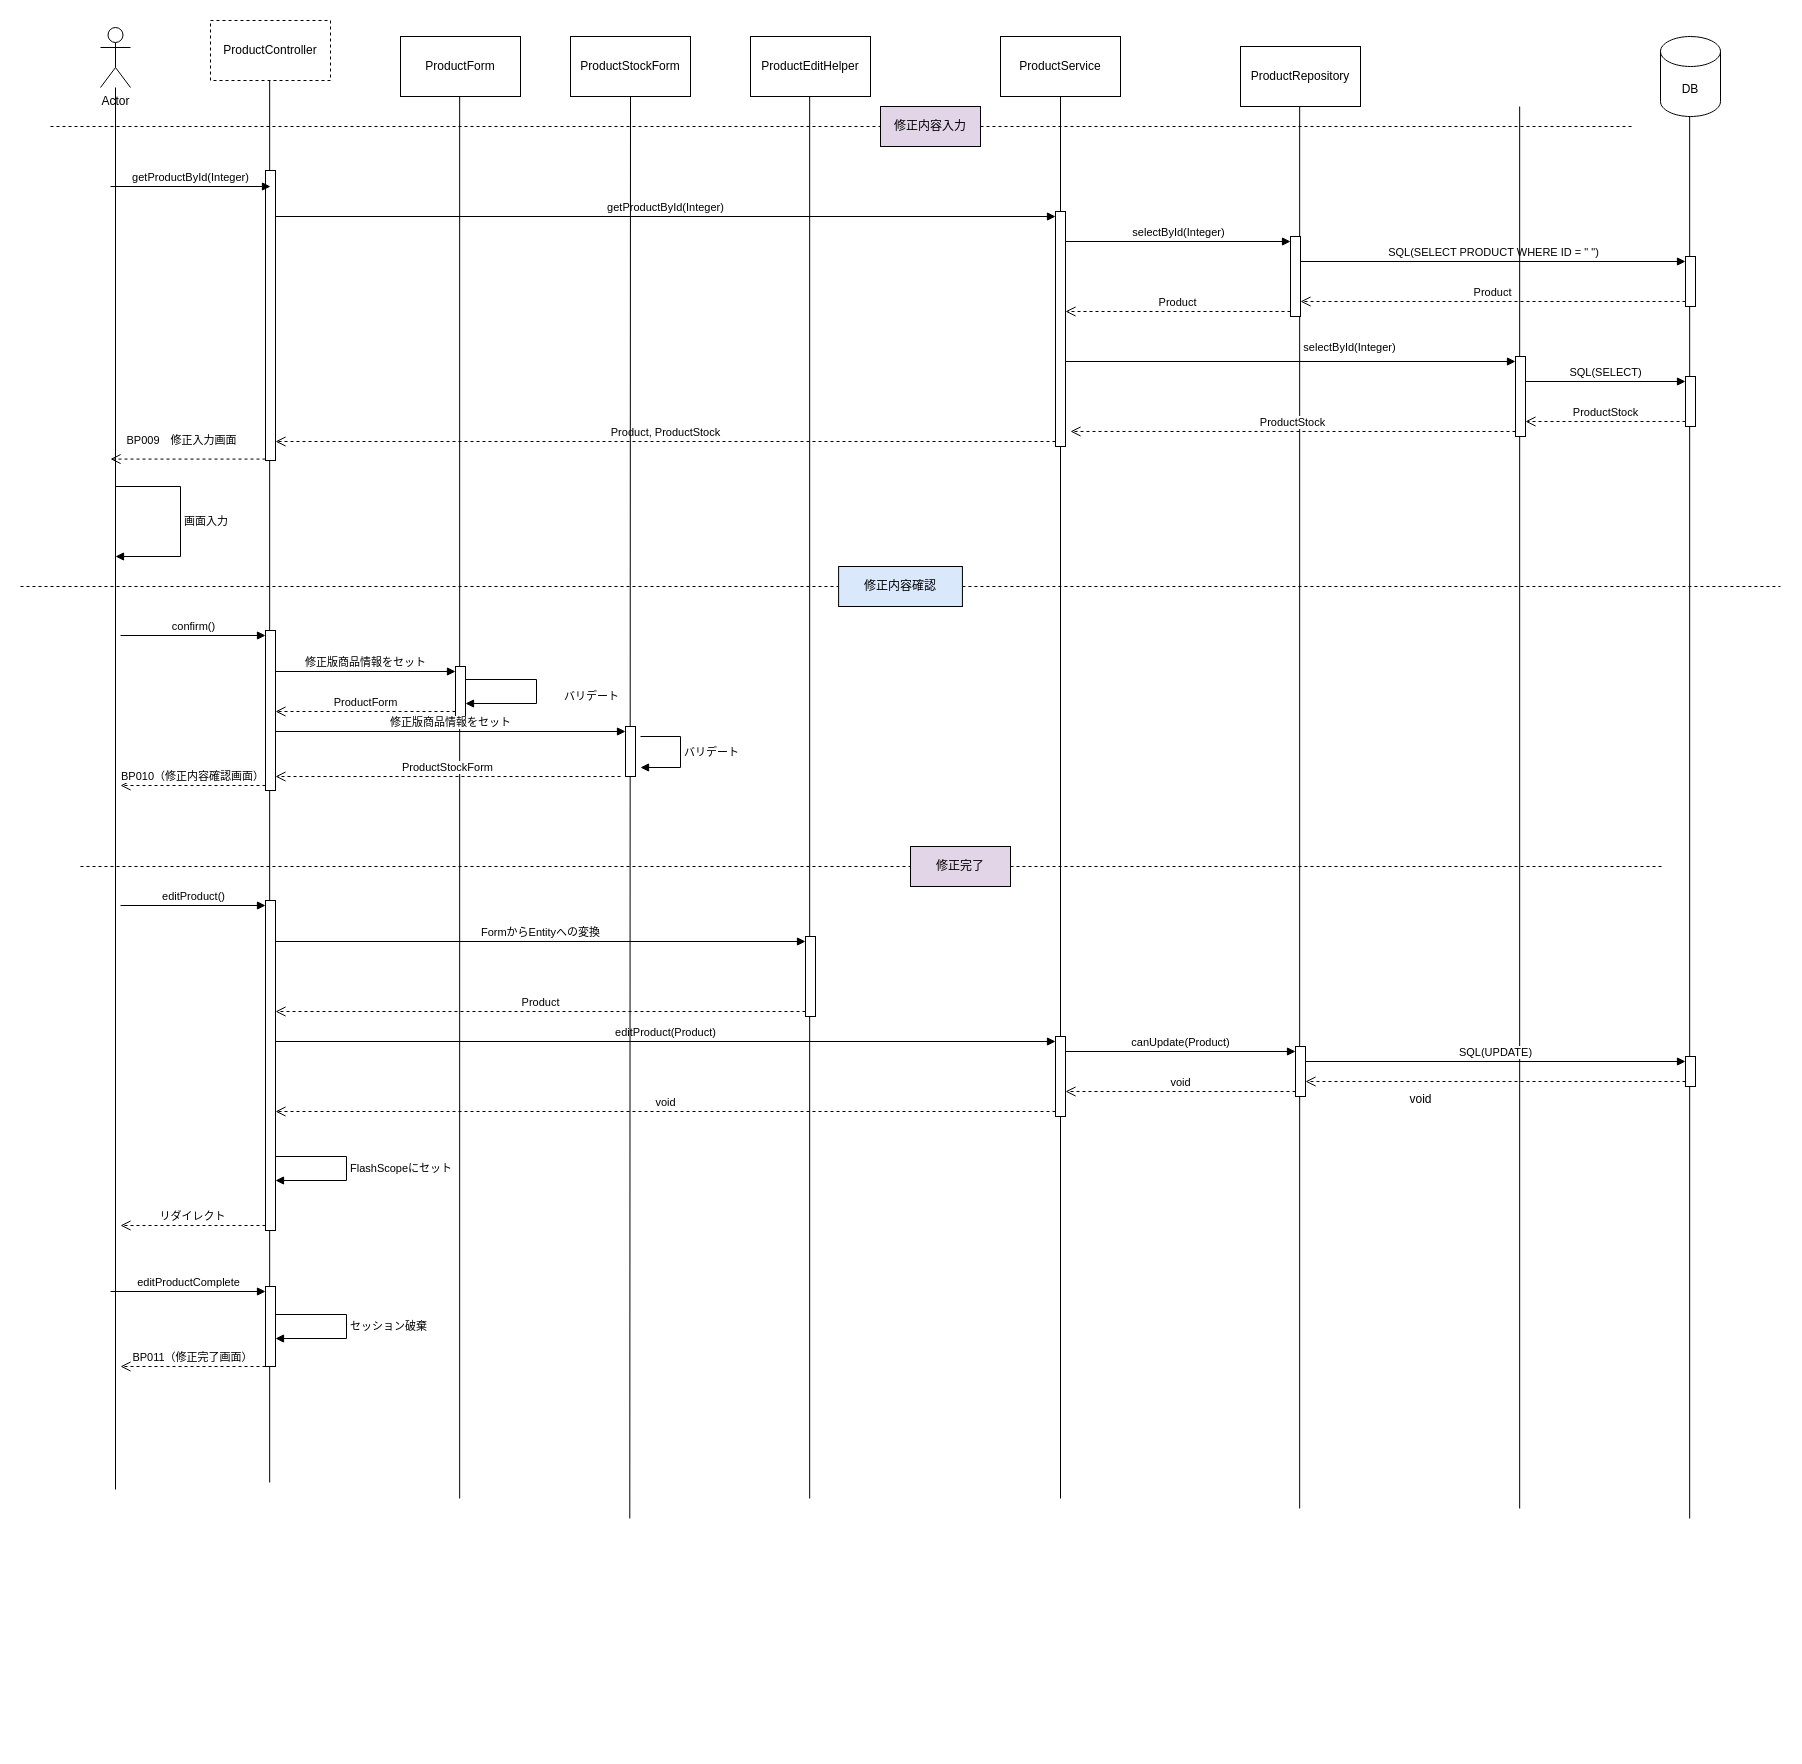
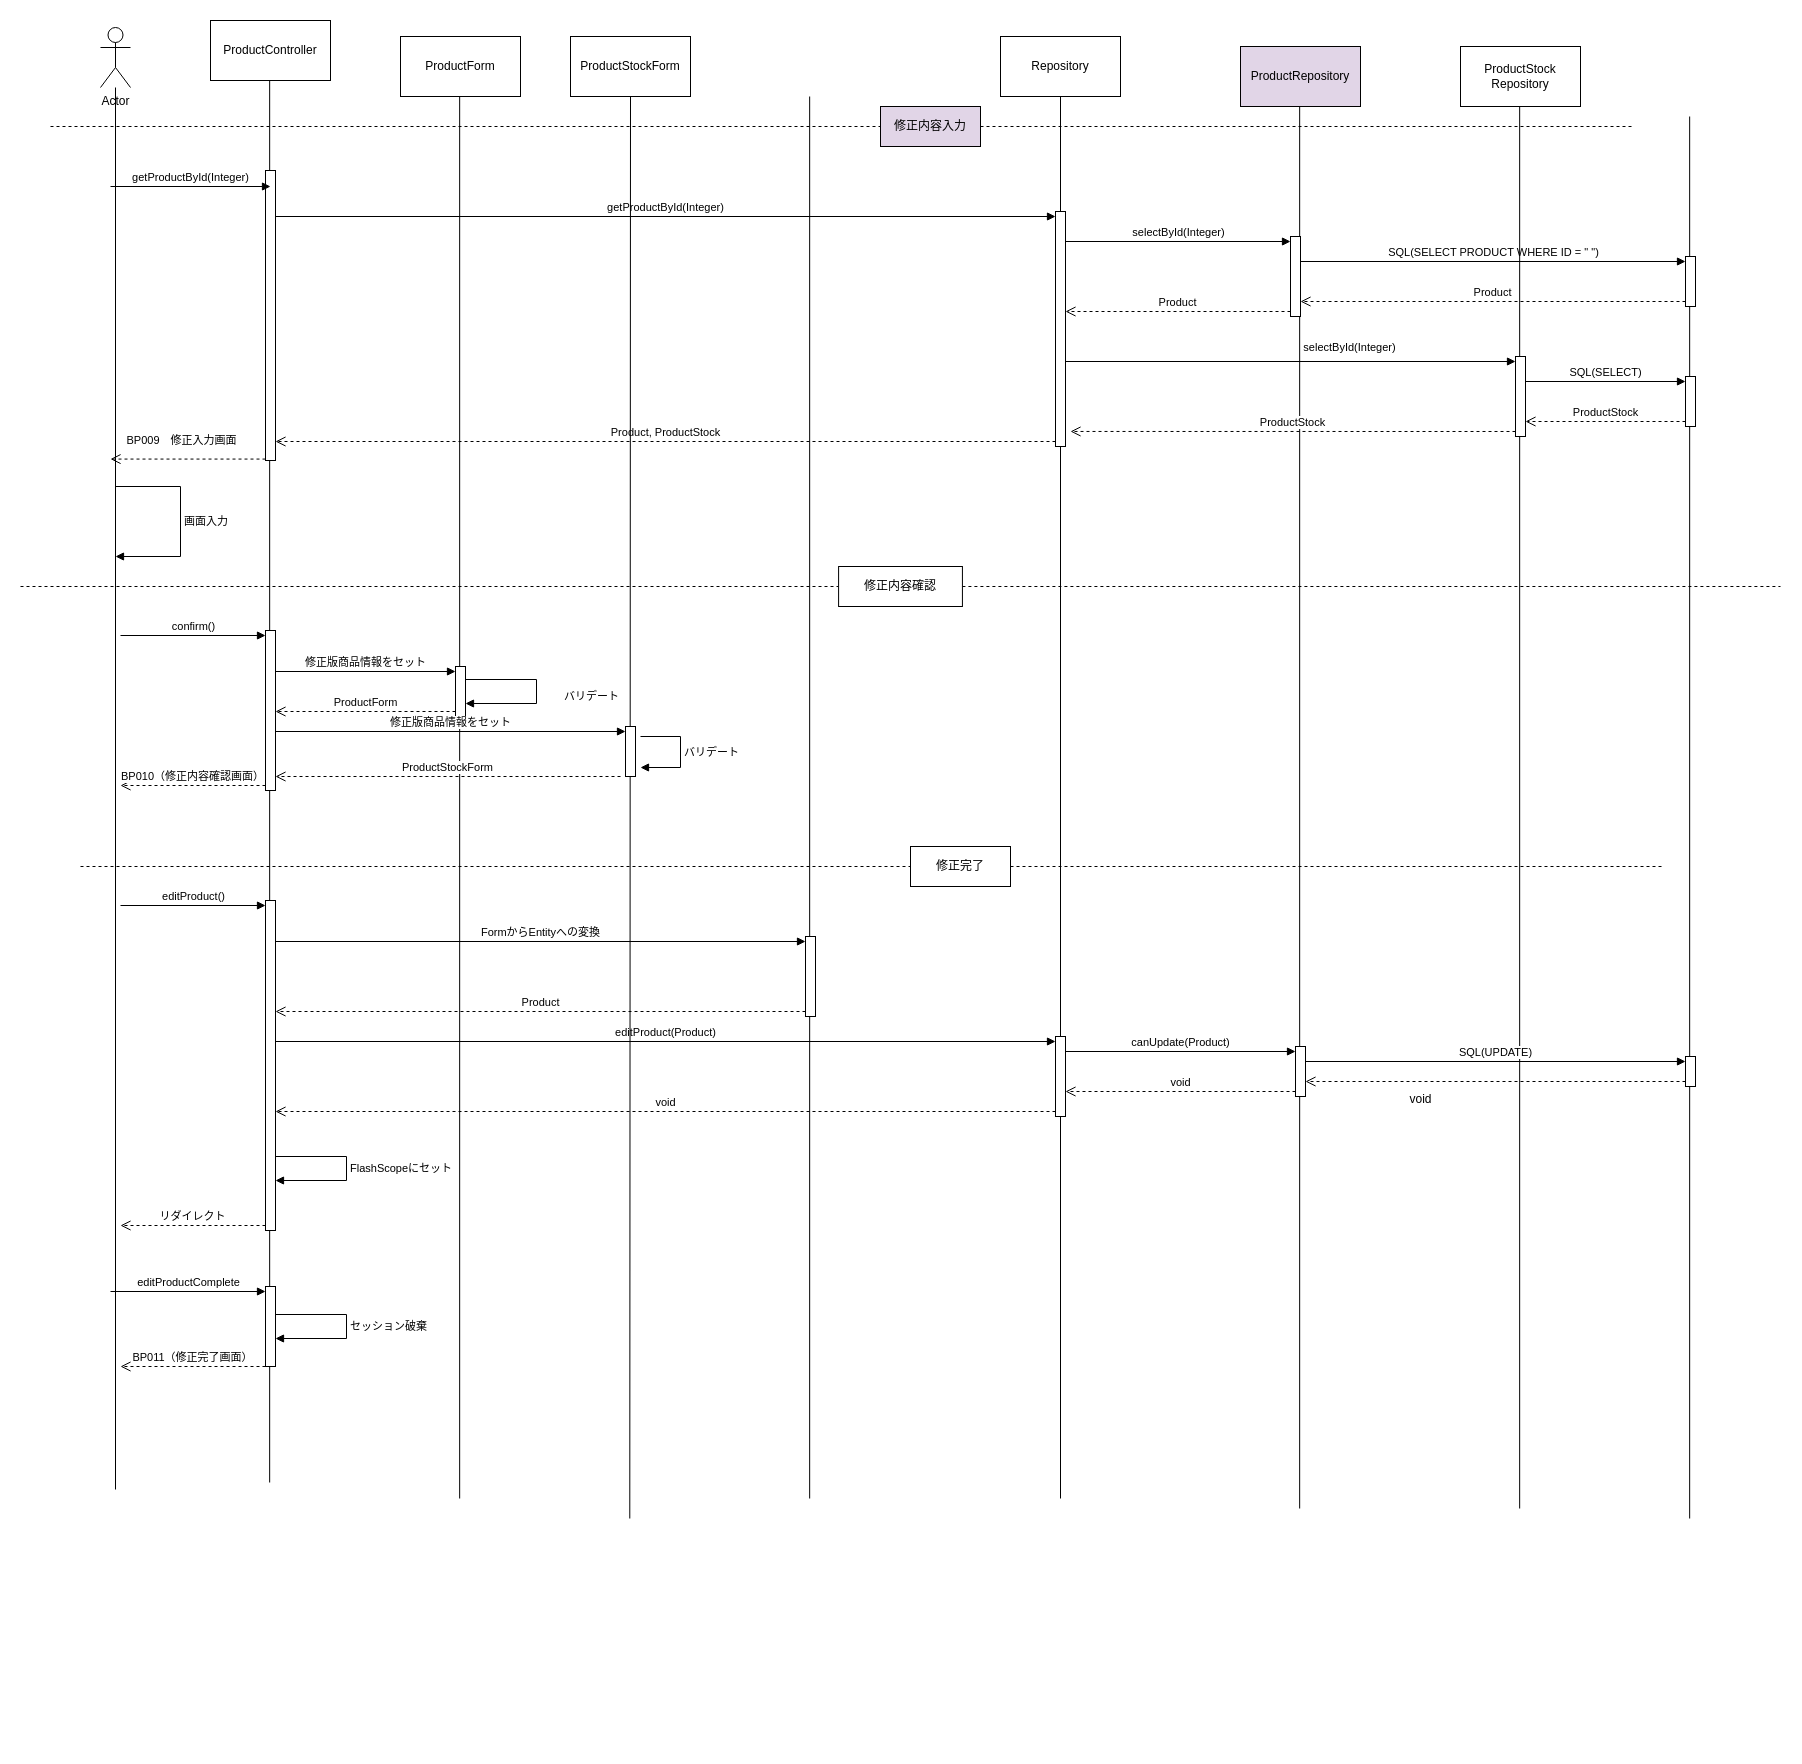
(271, 51) -> (271, 51)
(811, 67) -> none
(1061, 67) -> (1061, 67)
(1301, 77) -> (1301, 77)
none -> (1521, 77)
(1691, 77) -> none
(901, 587) -> (901, 587)
(961, 867) -> (961, 867)
